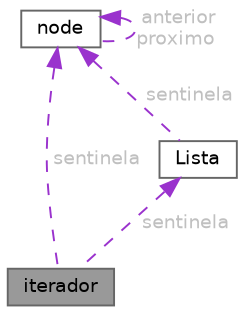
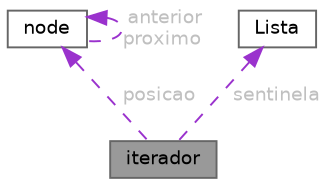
(137, 101) -> none
(95, 159) -> (157, 96)
